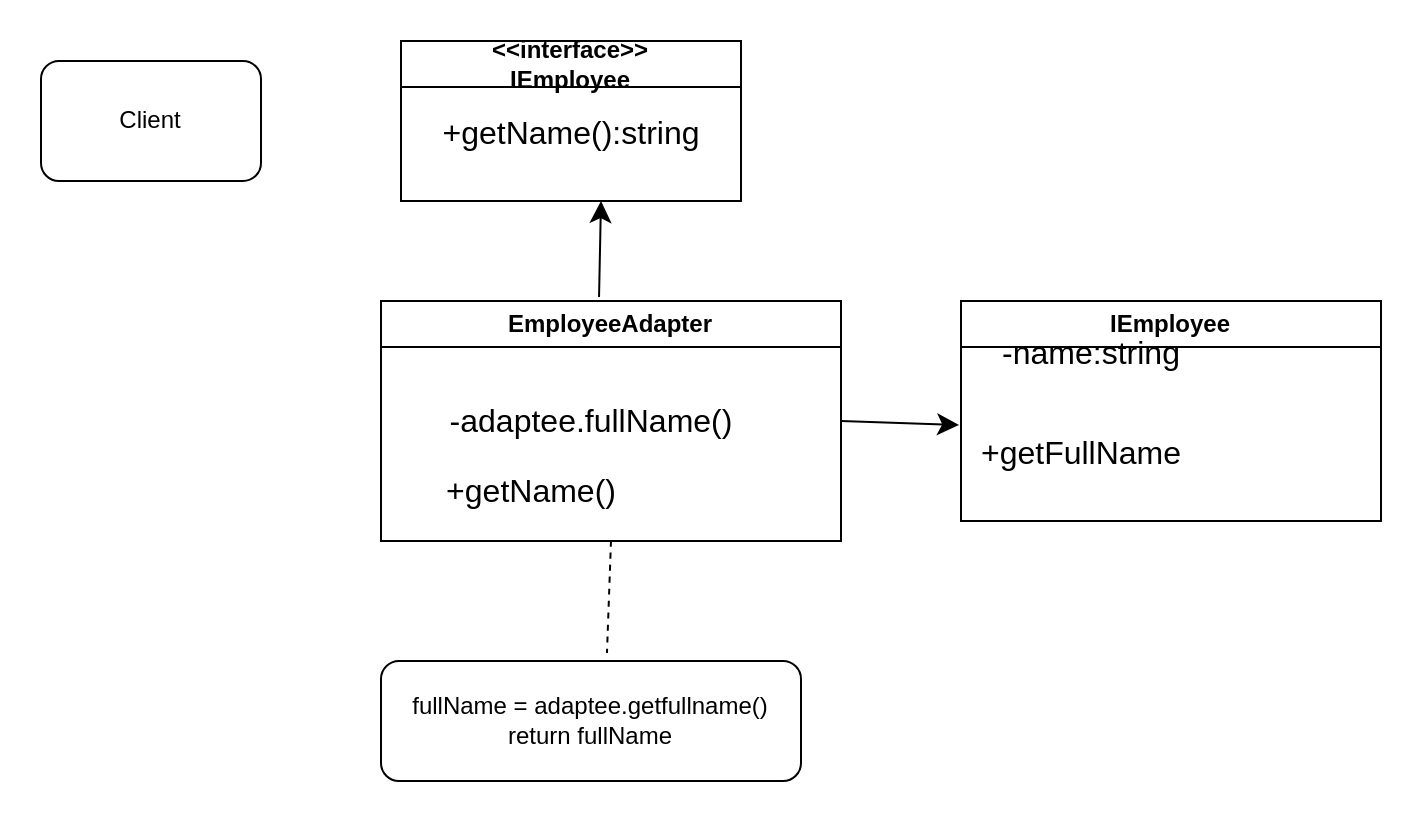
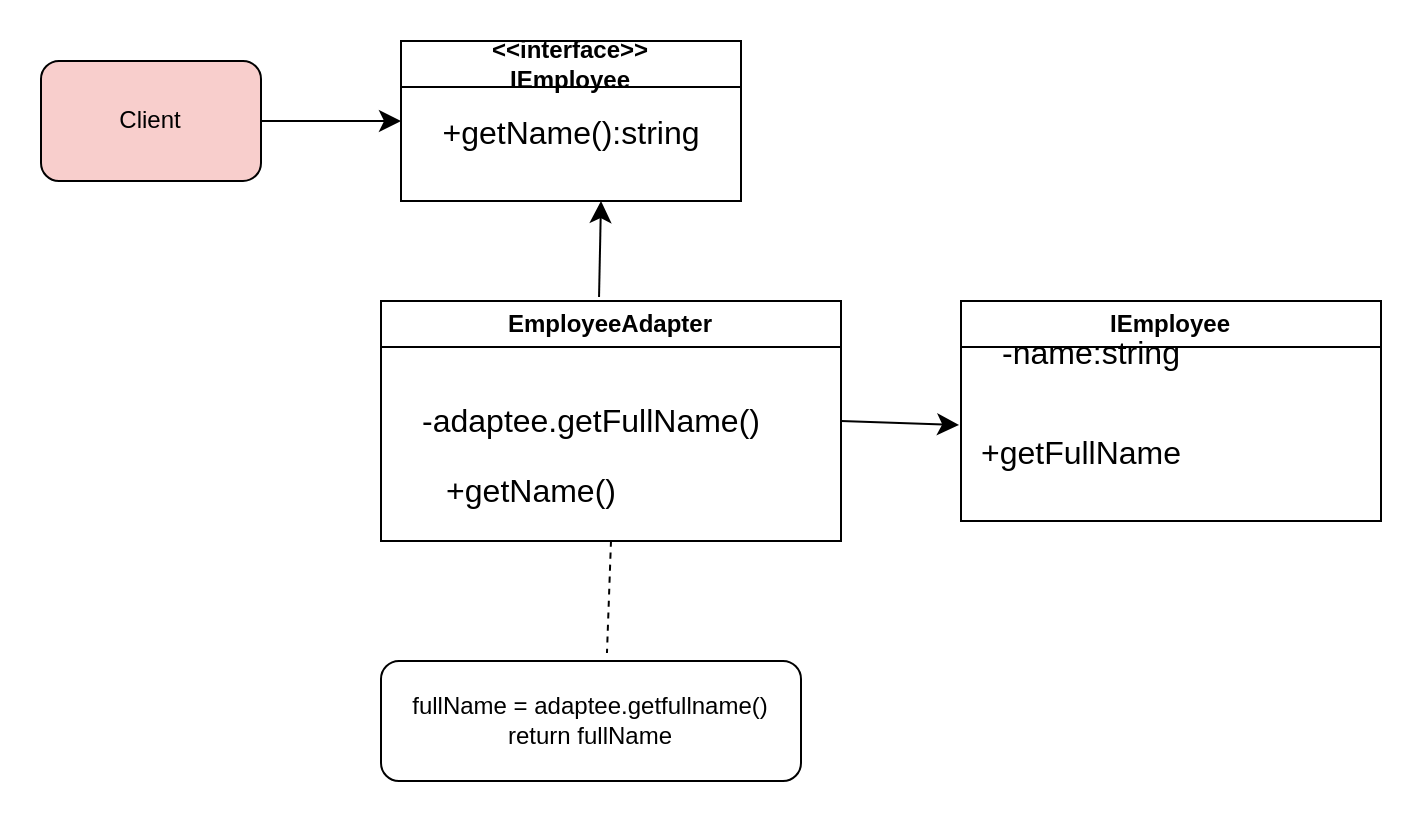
(151, 121) -> (151, 121)
none -> (324, 121)
(592, 421) -> (592, 421)
